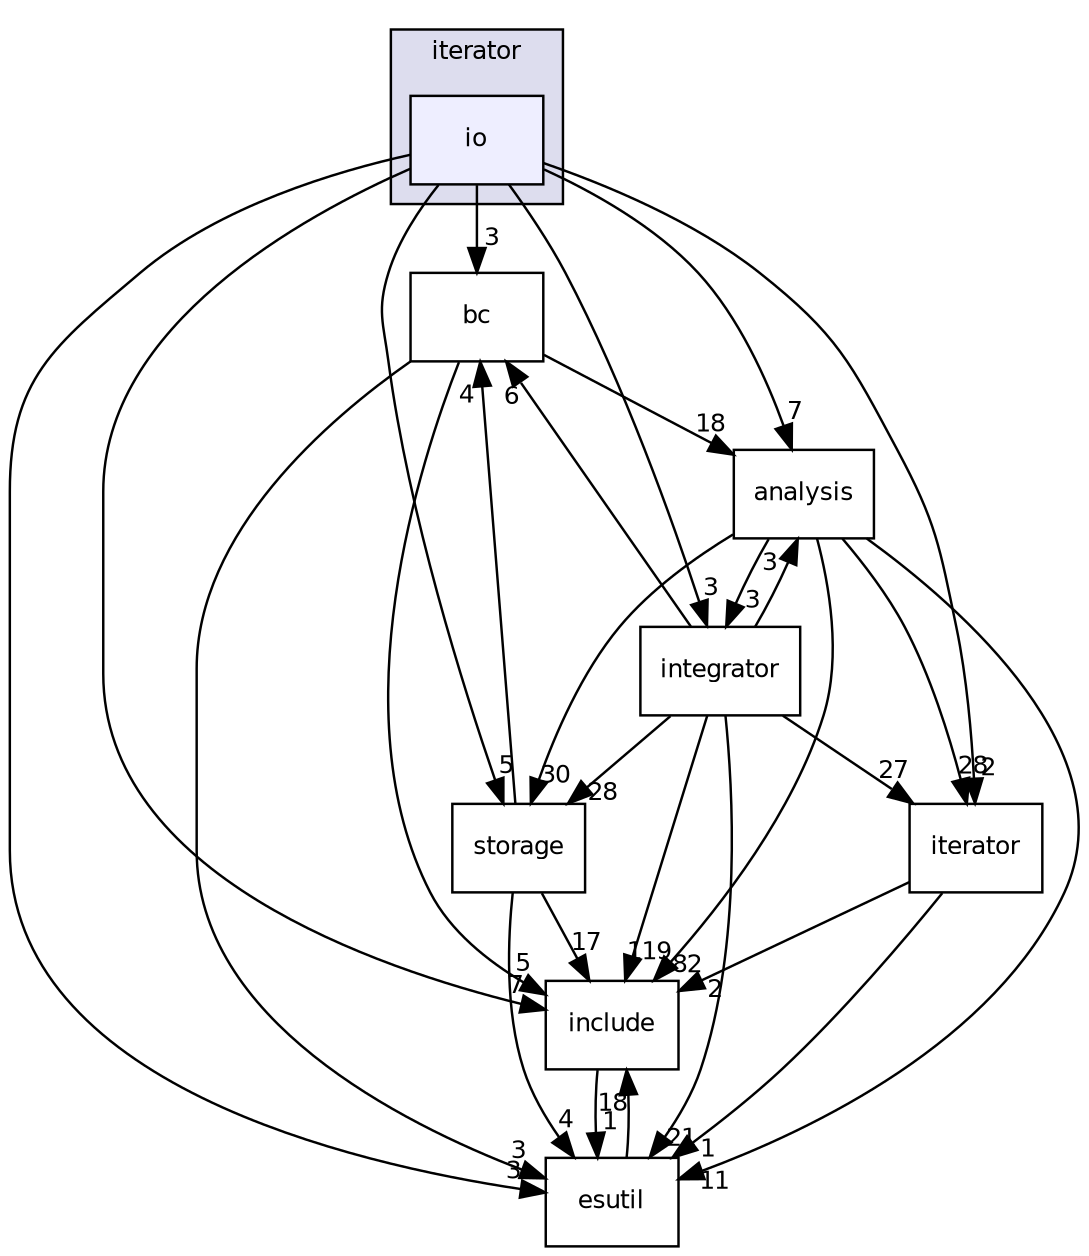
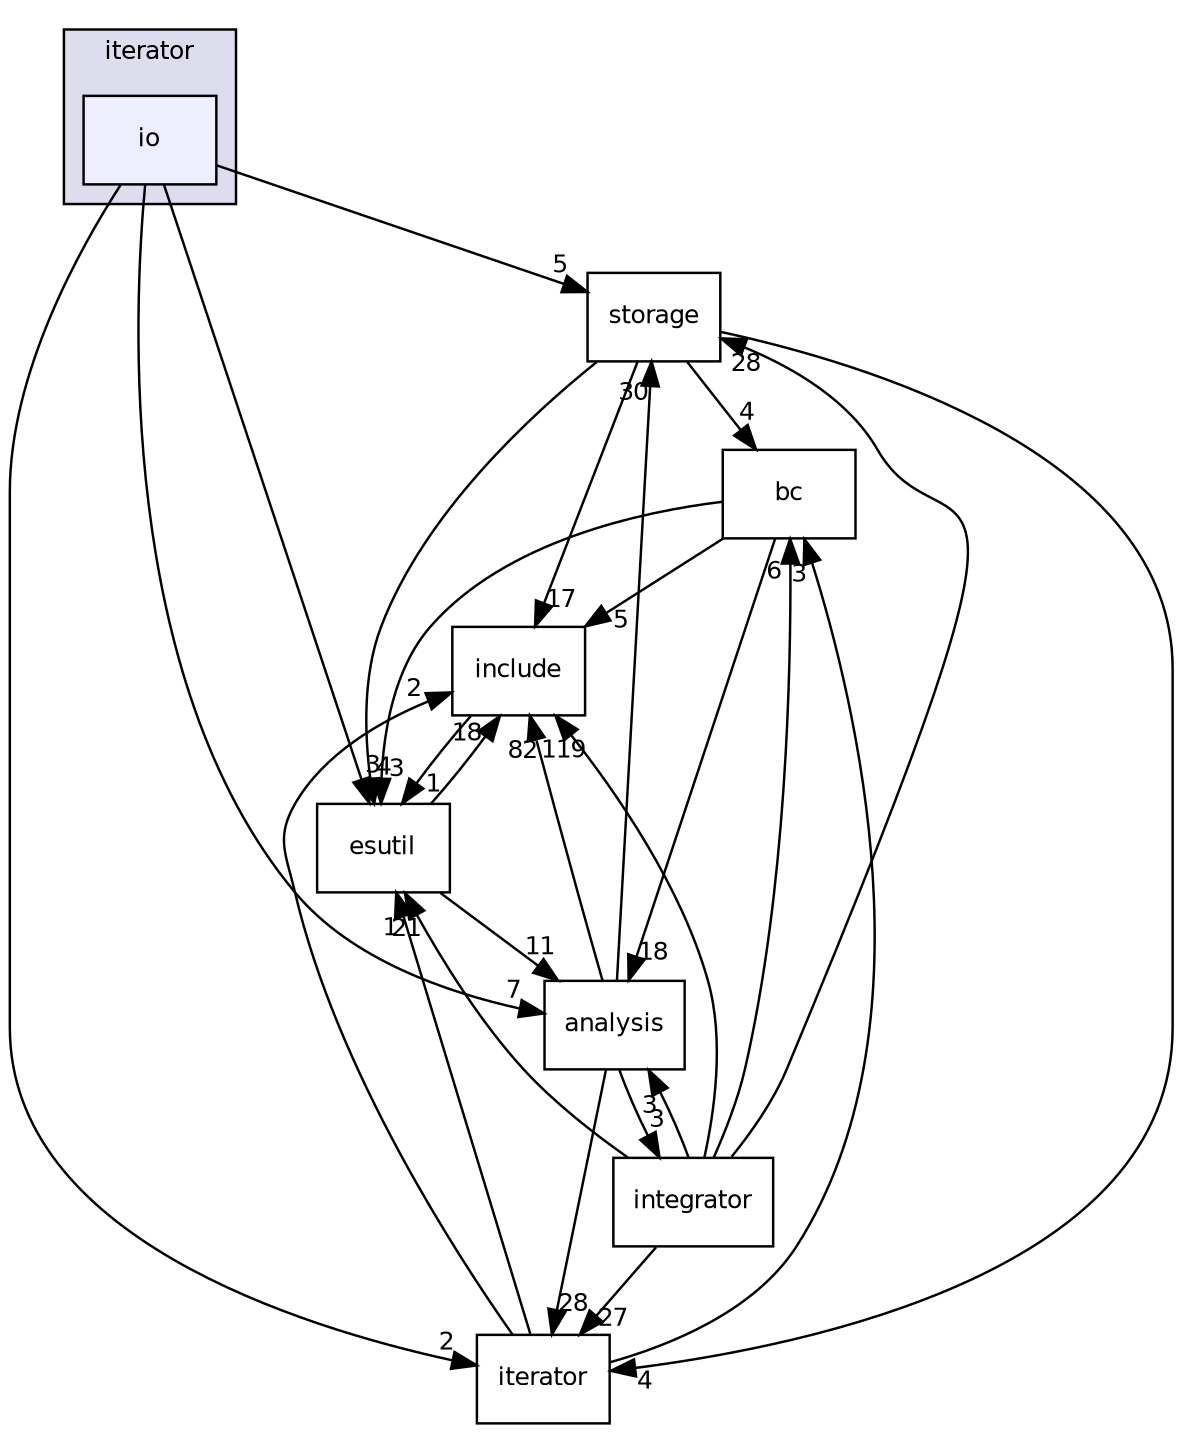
(477, 220) -> (869, 1020)
(610, 365) -> none
(103, 634) -> none
none -> (1173, 890)
(1056, 906) -> (489, 929)
